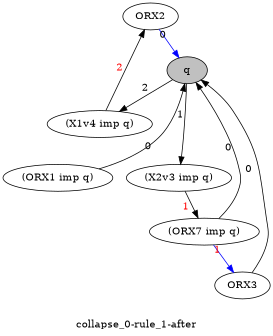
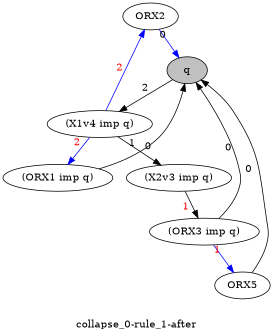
(124, 73) -> (124, 73)
(185, 120) -> (135, 148)
none -> (81, 148)
(204, 232) -> (204, 232)
(242, 285) -> (242, 285)
